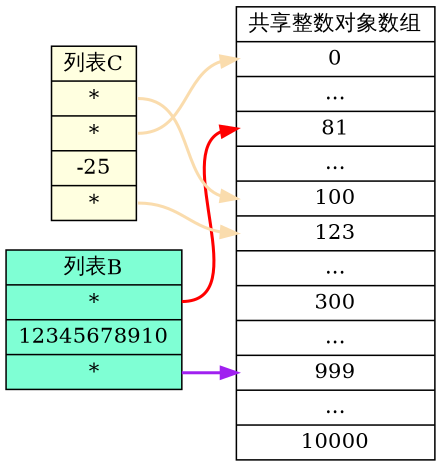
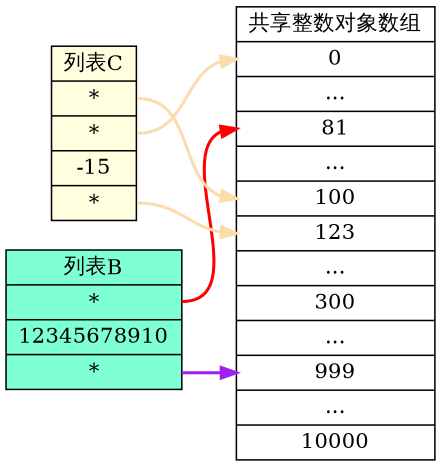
(94, 167) -> (94, 167)
